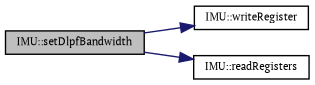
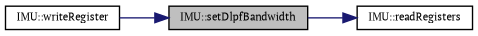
(163, 30) -> (137, 18)
